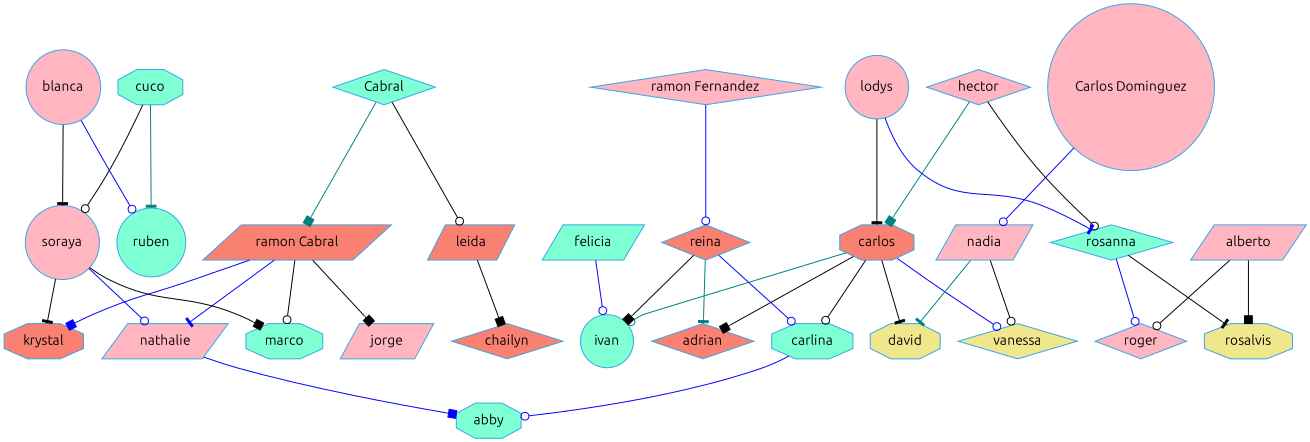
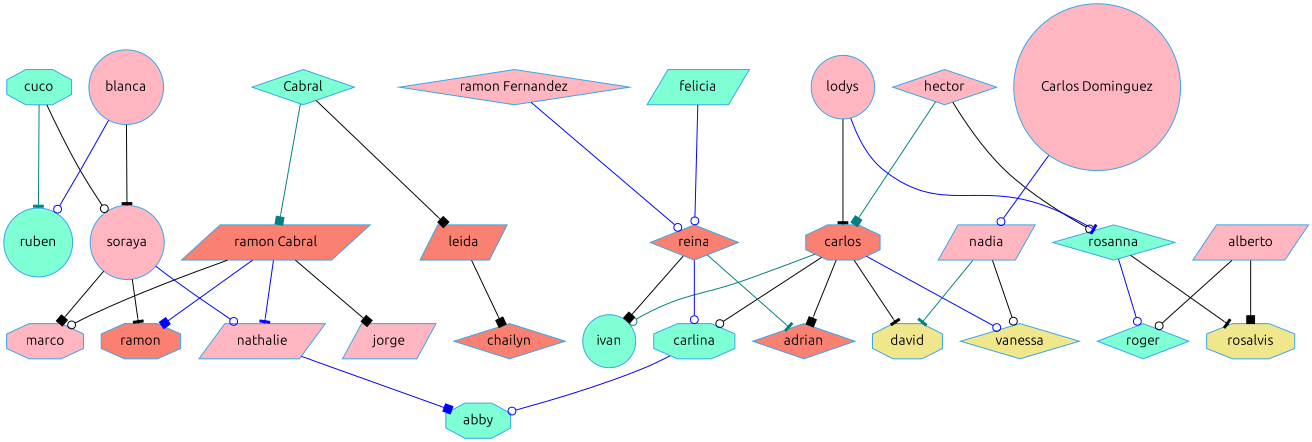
(425, 160) -> (377, 159)
(599, 283) -> (696, 161)
(44, 341) -> (141, 341)
(284, 341) -> (45, 341)
(1141, 341) -> (1143, 341)
